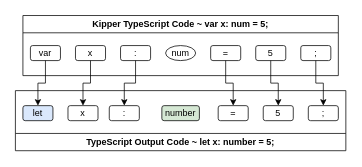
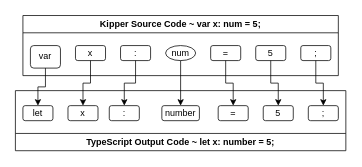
(180, 24) -> (180, 24)
(45, 53) -> (45, 57)
none -> (180, 80)
(38, 113) -> (38, 113)
(180, 113) -> (180, 113)
